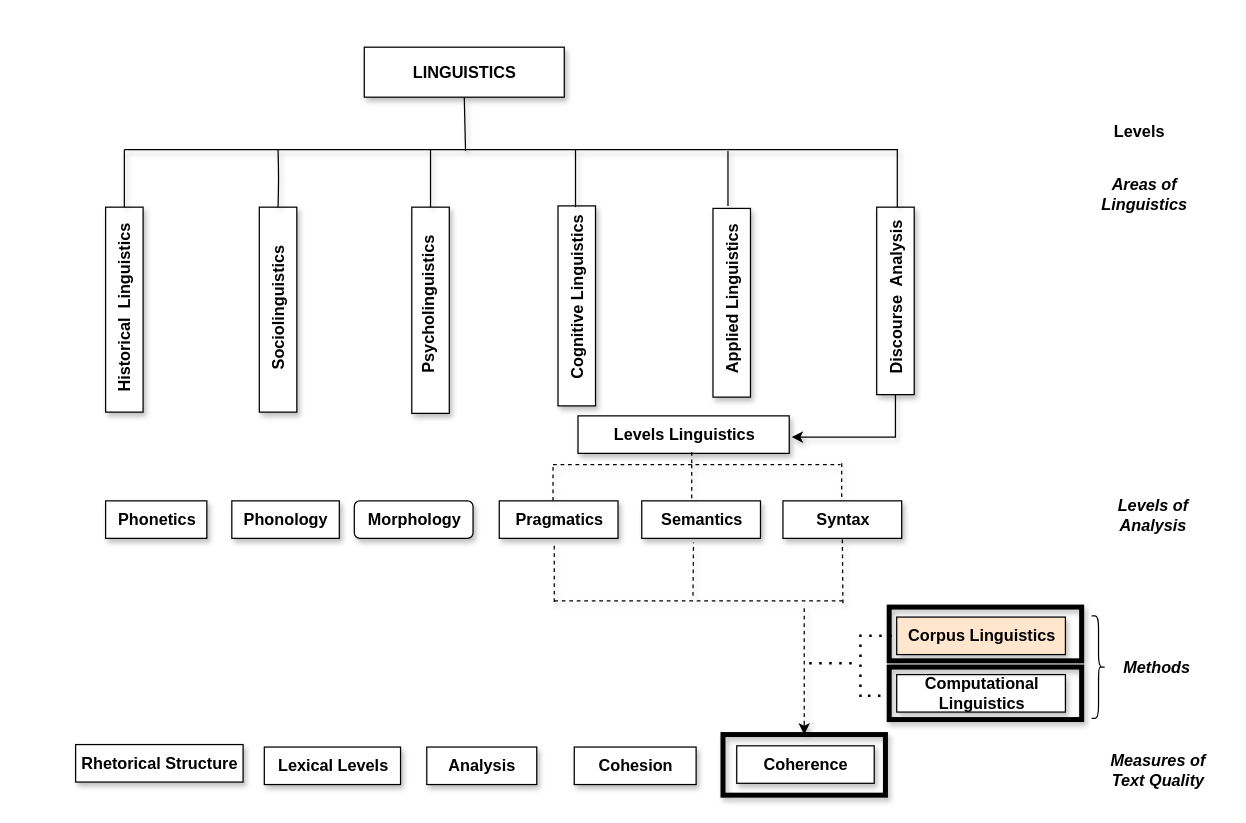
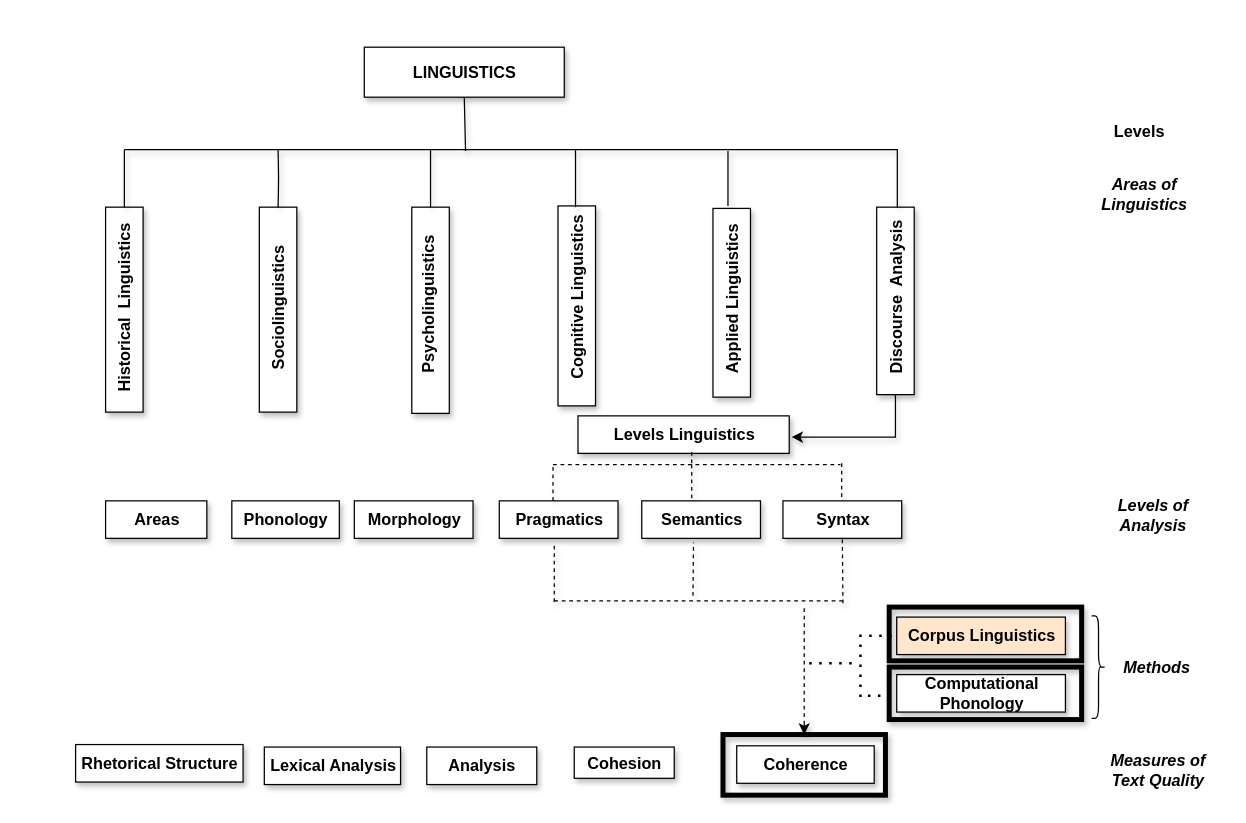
(158, 519) -> (158, 519)
(414, 519) -> (414, 519)
(983, 693) -> (983, 693)
(334, 766) -> (334, 766)
(635, 766) -> (624, 763)
